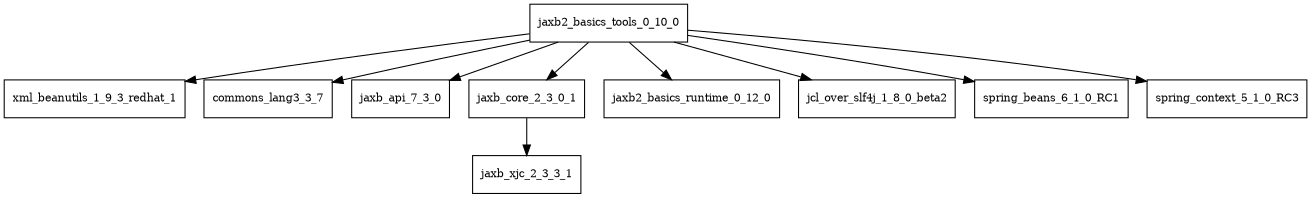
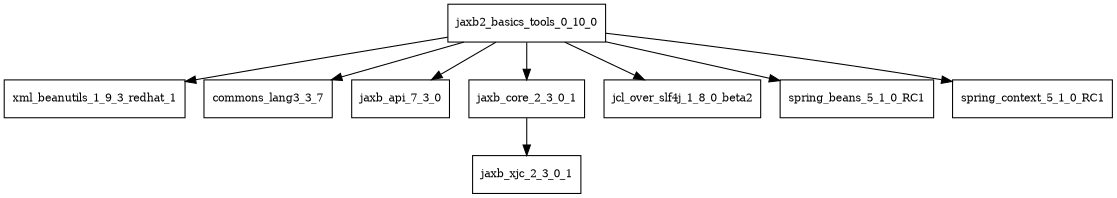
(692, 99) -> none
(1051, 99) -> (857, 99)
(1227, 99) -> (1032, 99)
(527, 175) -> (527, 175)
